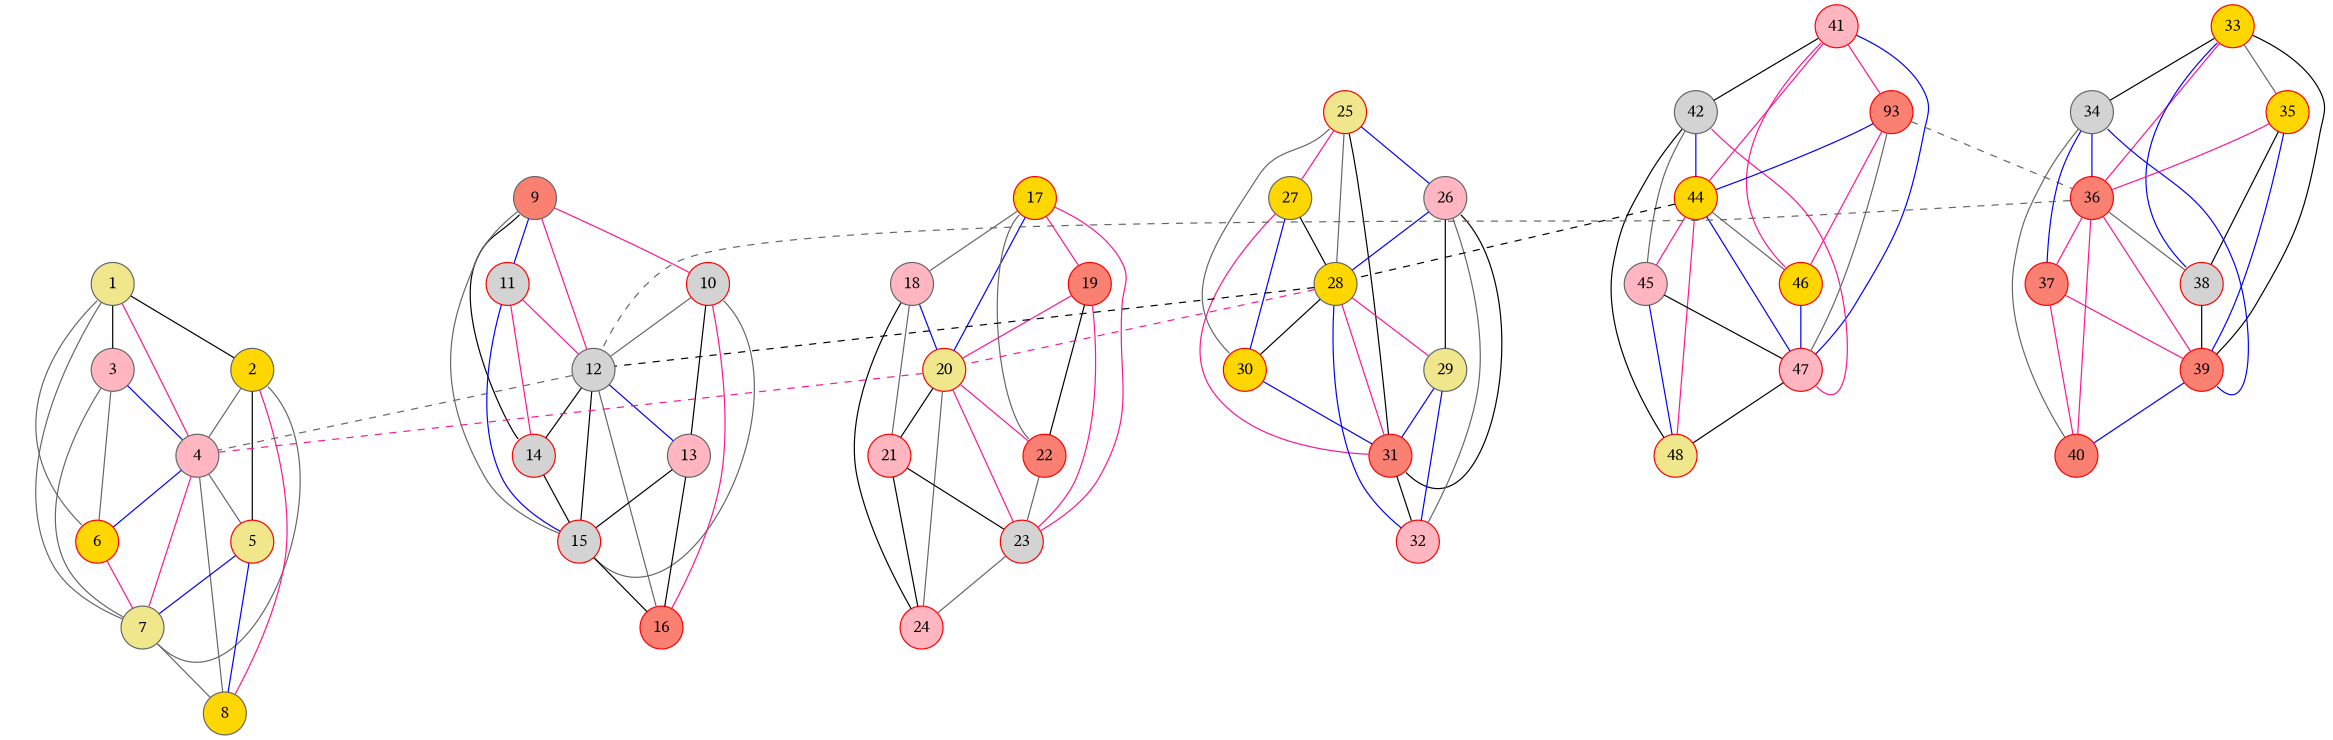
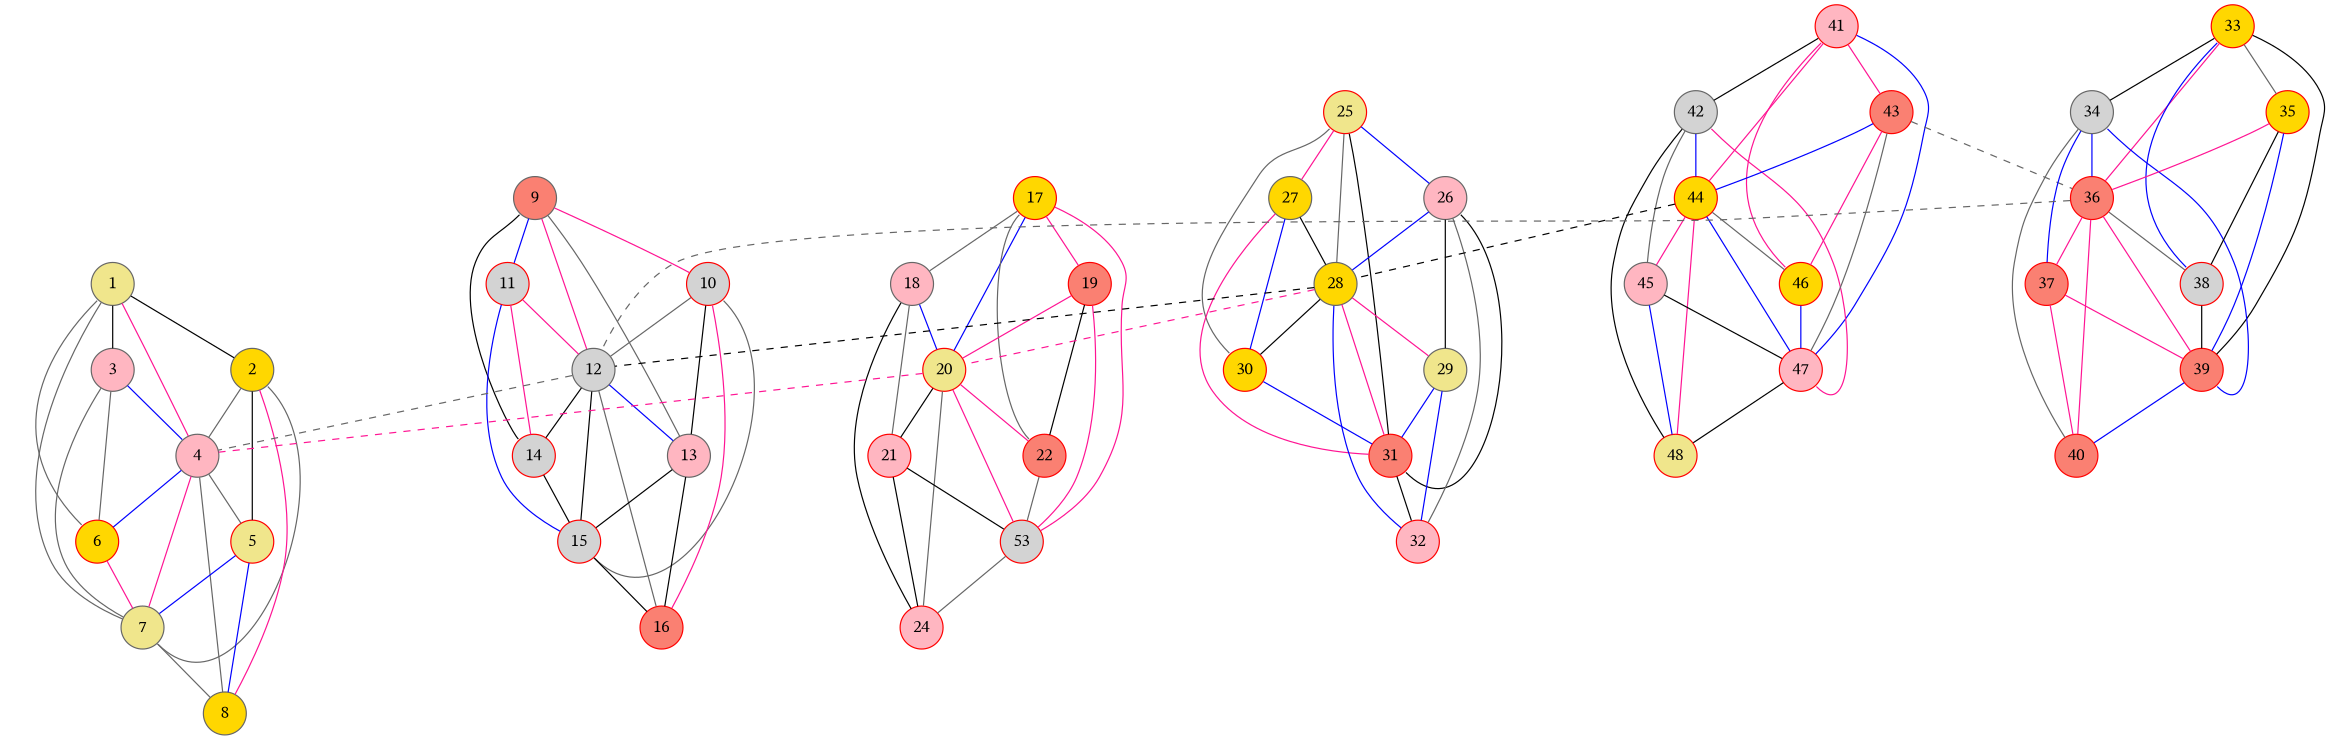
(1891, 112) -> (1891, 112)
(453, 385) -> (612, 312)
(1022, 542) -> (1022, 542)
